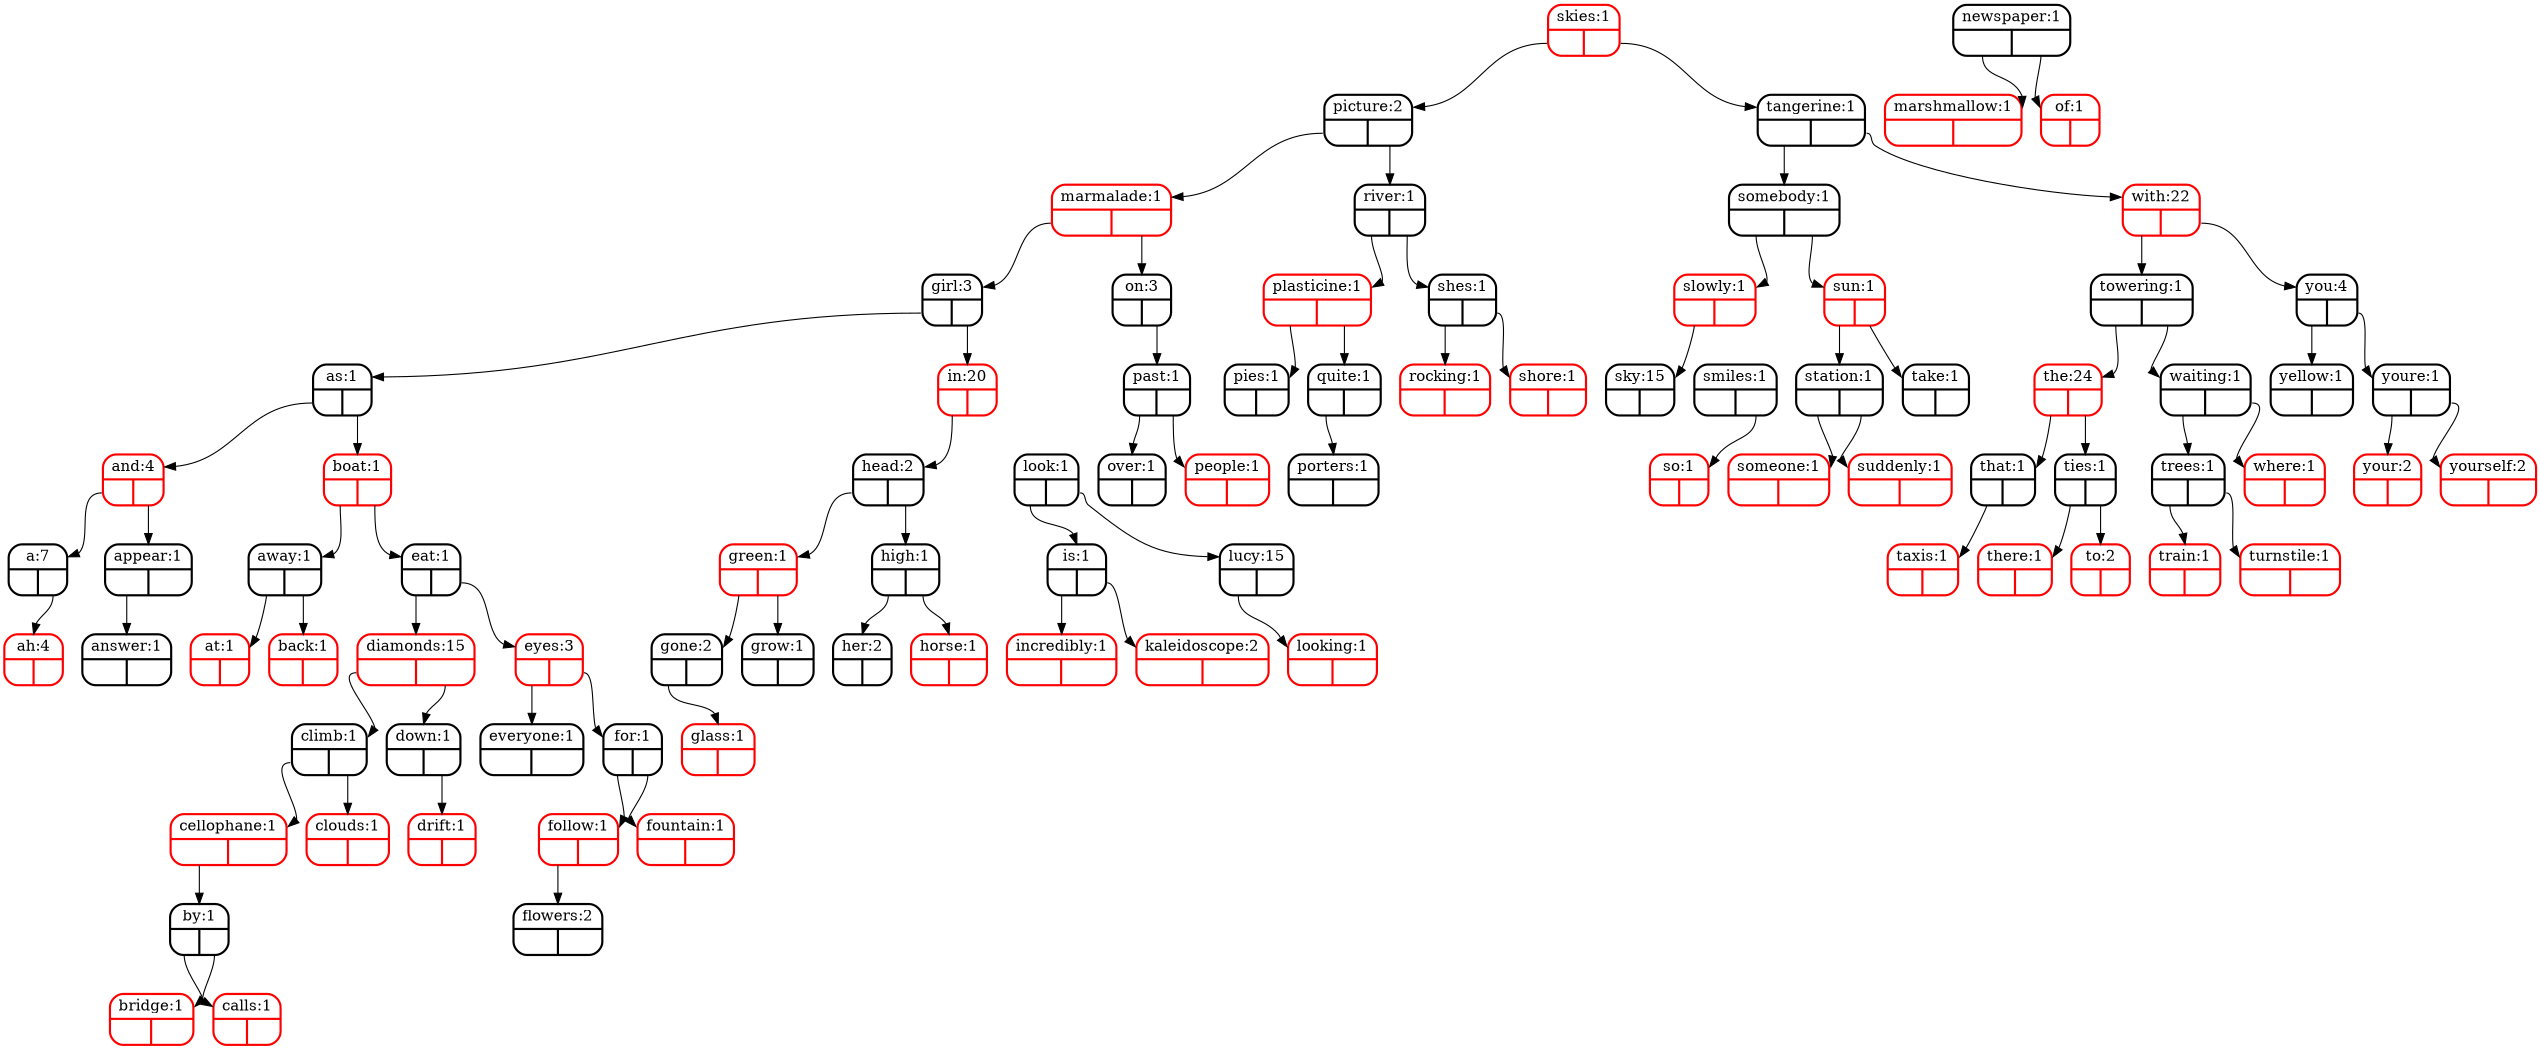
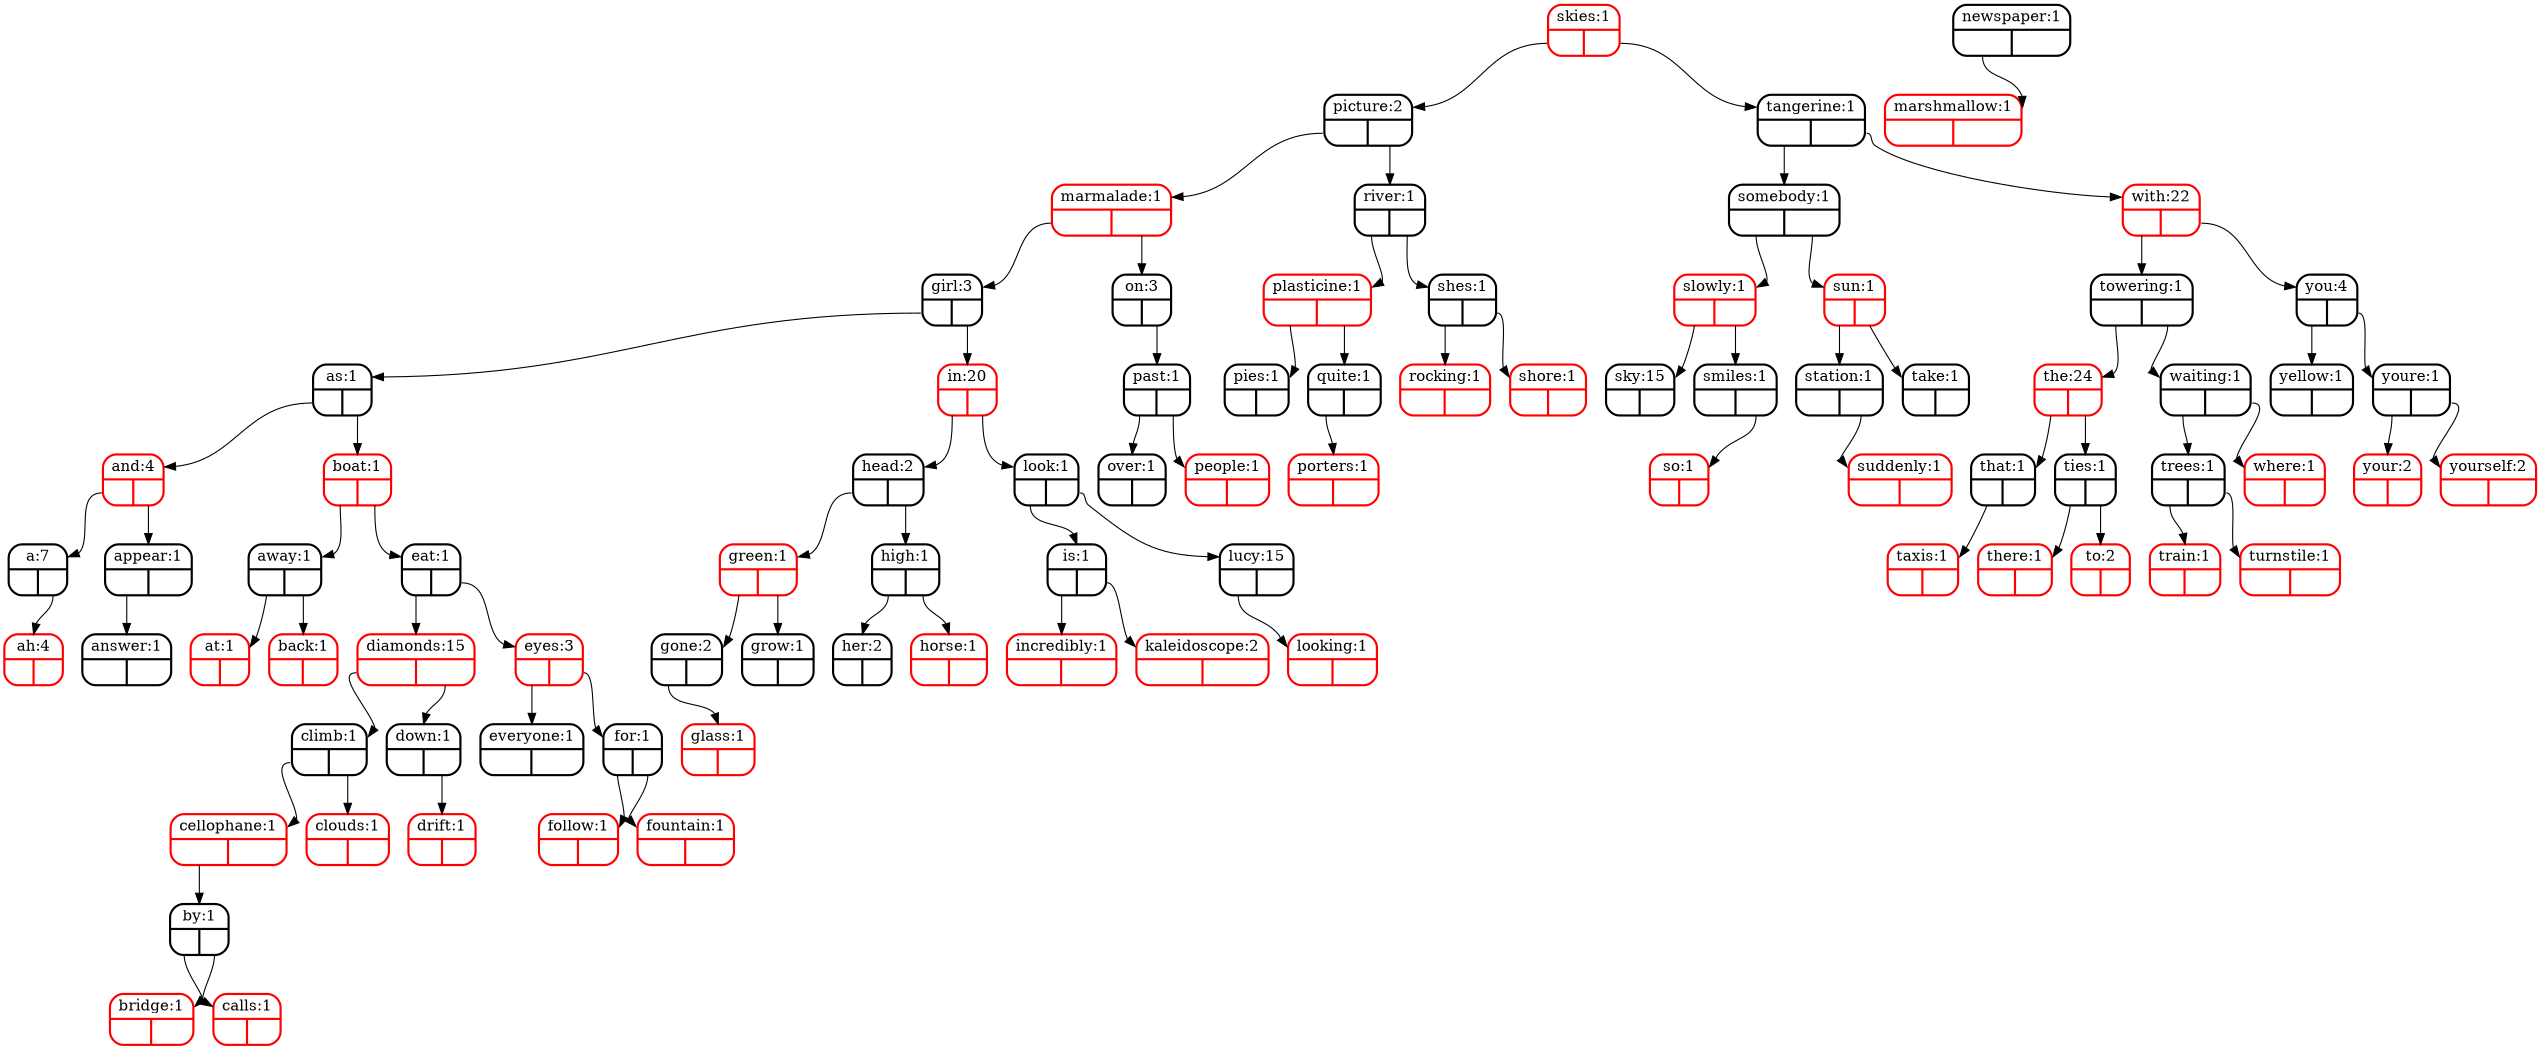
(2070, 120) -> none
none -> (1735, 340)
none -> (985, 444)
(1334, 480) -> (1334, 480)
(1779, 480) -> none
(558, 929) -> none
